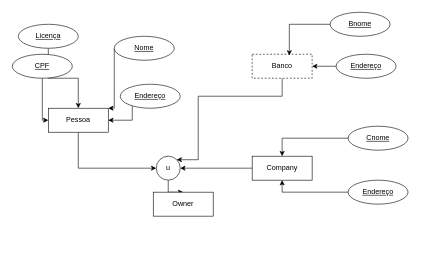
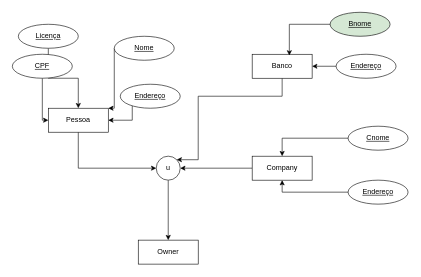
(360, 24) -> (360, 24)
(282, 66) -> (282, 66)
(183, 204) -> (168, 252)
